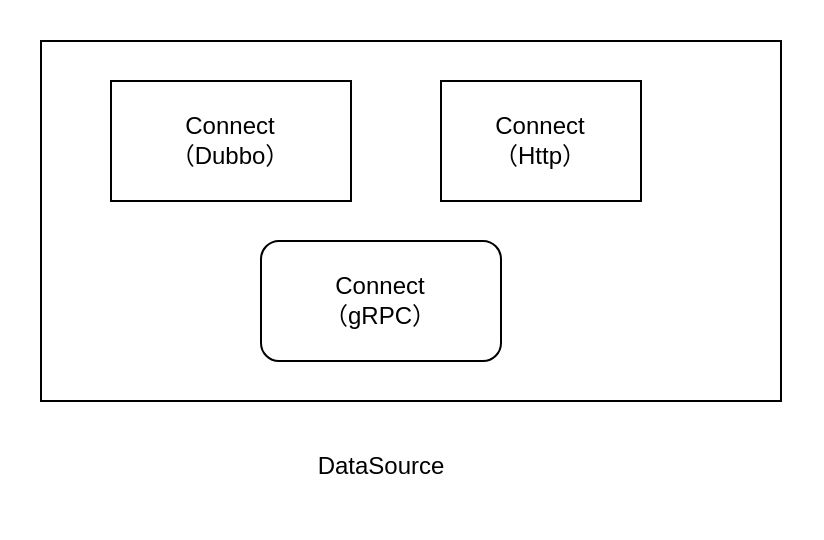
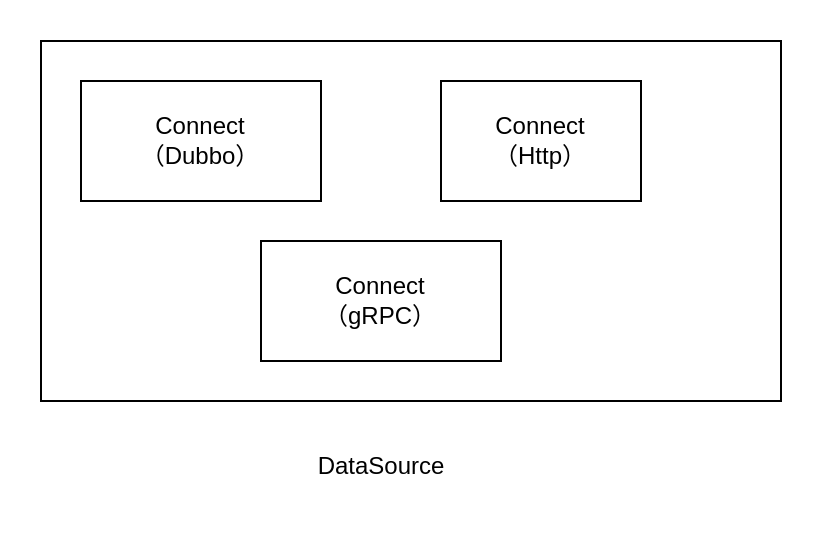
(231, 141) -> (201, 141)
(381, 301) -> (381, 301)
